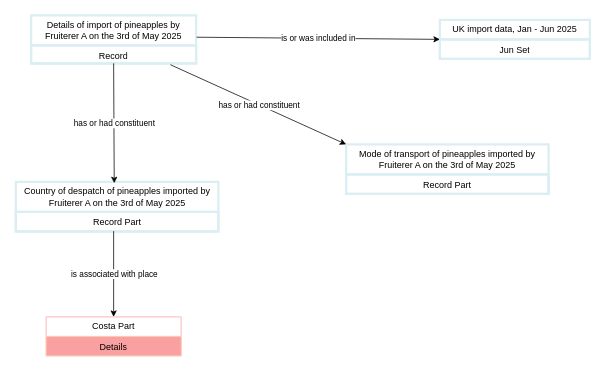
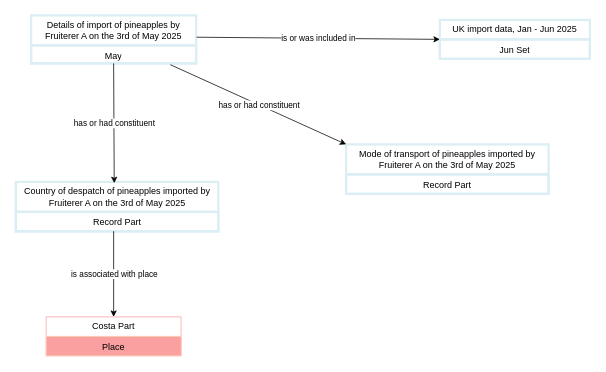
(114, 56) -> (114, 56)
(114, 347) -> (114, 347)
